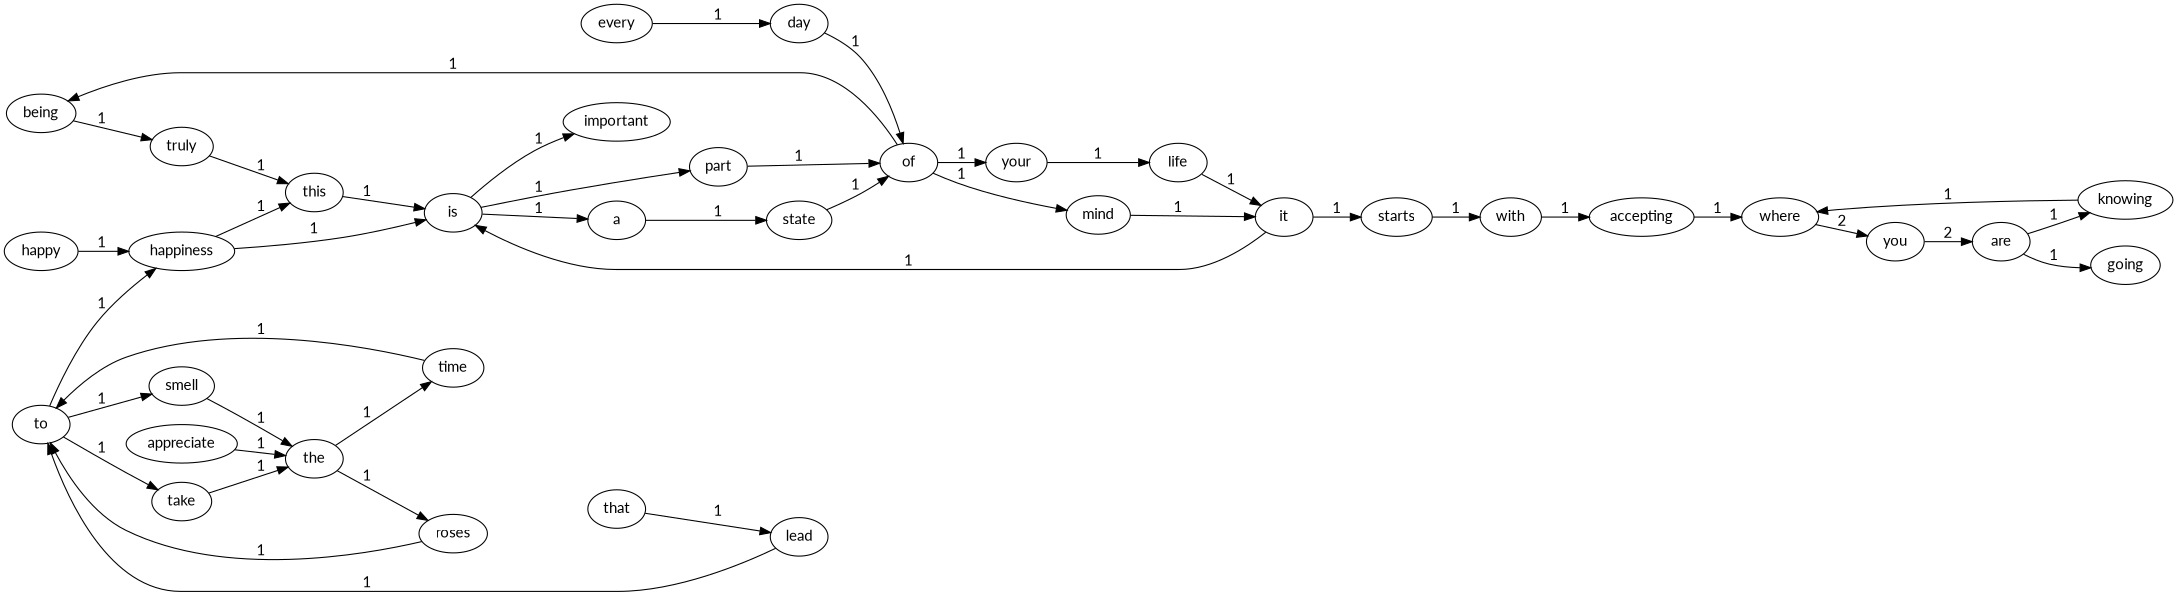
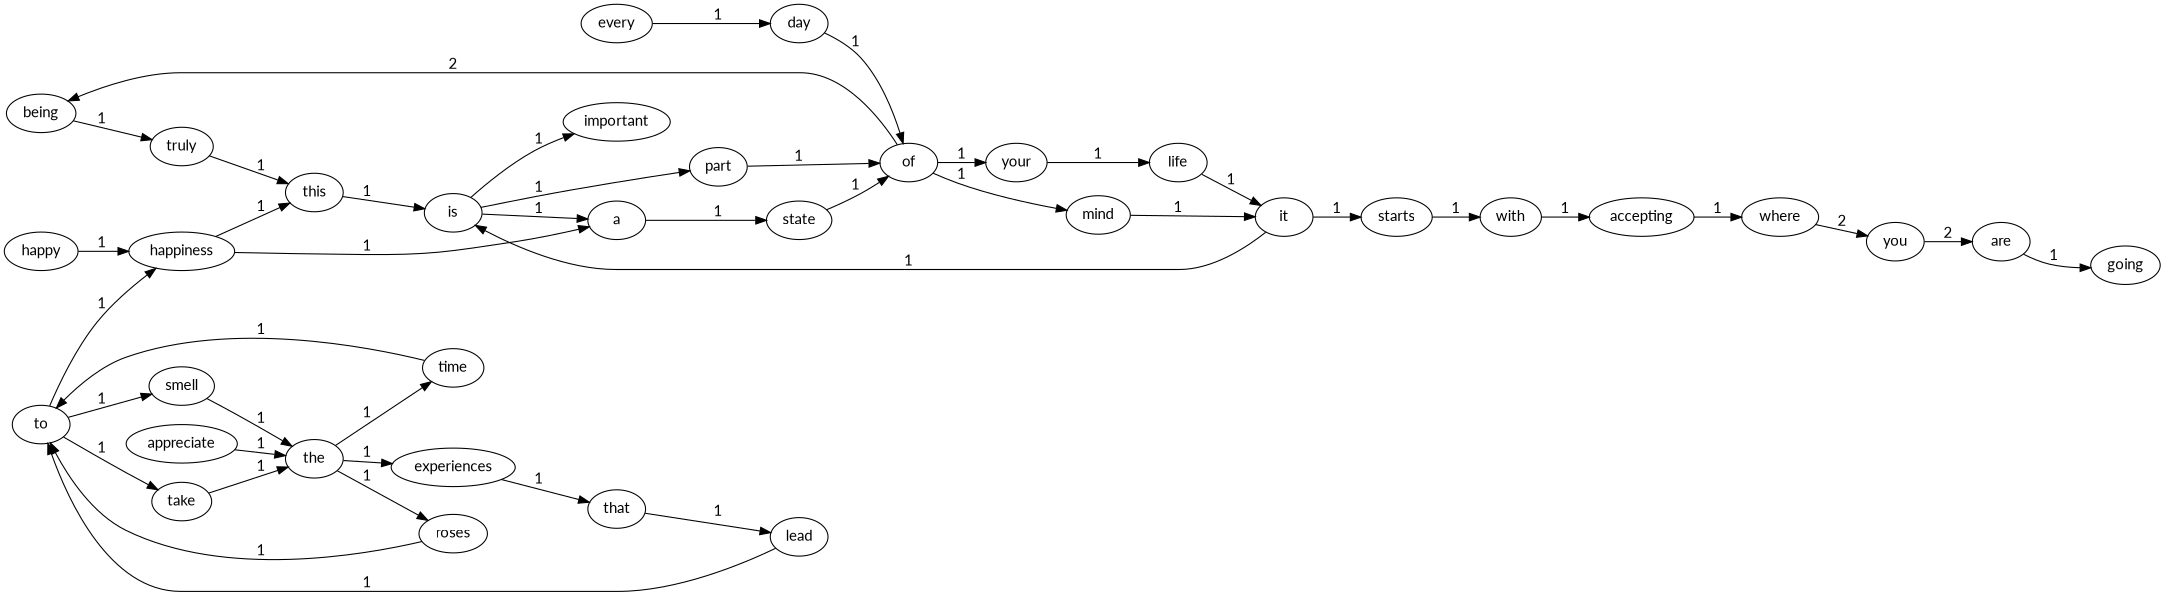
(453, 65) -> (453, 65)
(2126, 200) -> none
(326, 240) -> (408, 254)
none -> (453, 467)
